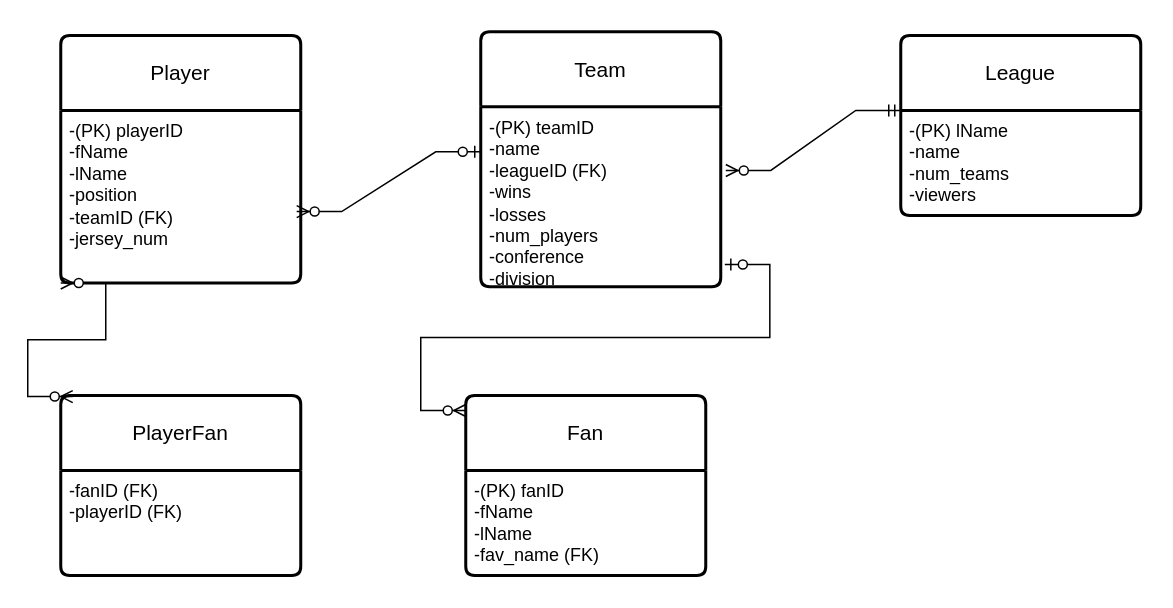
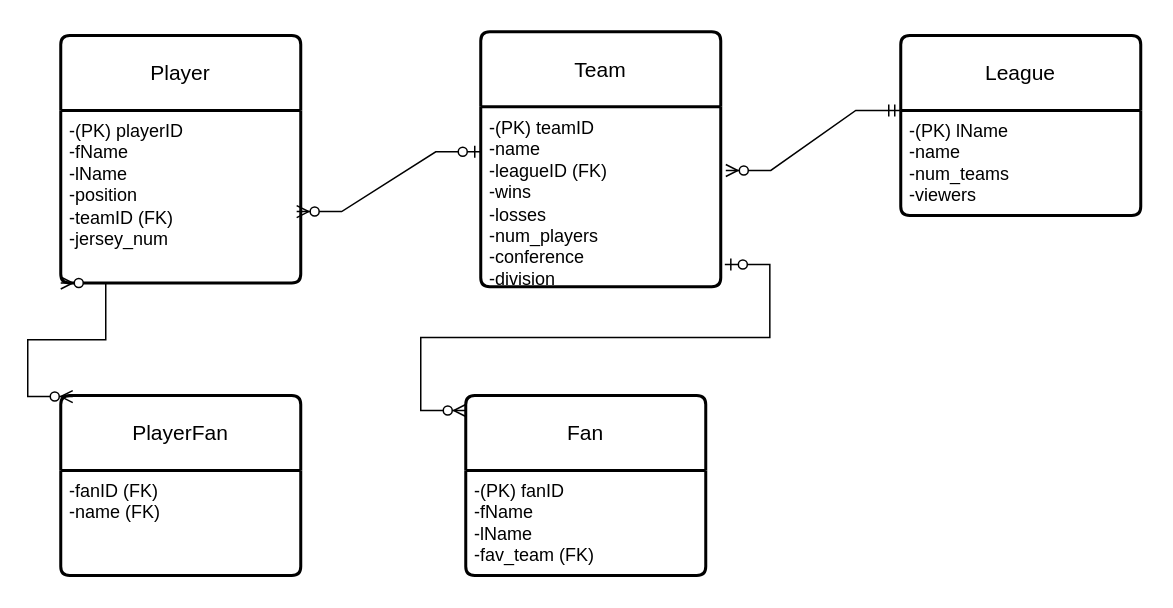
(136, 502) -> (123, 502)
(543, 524) -> (543, 524)
